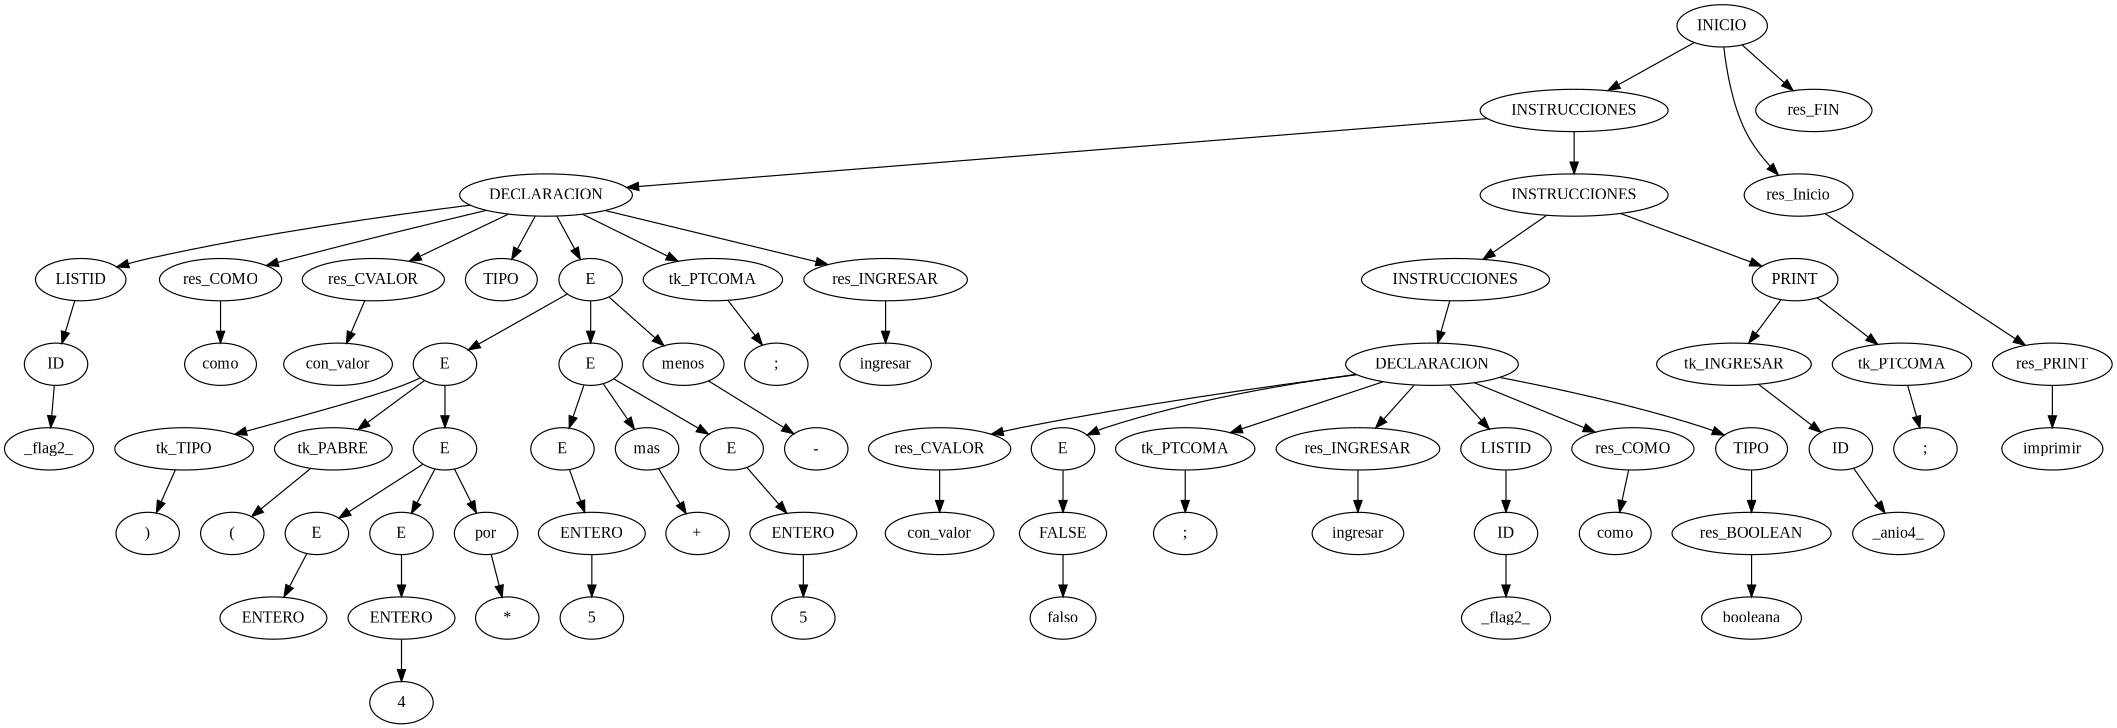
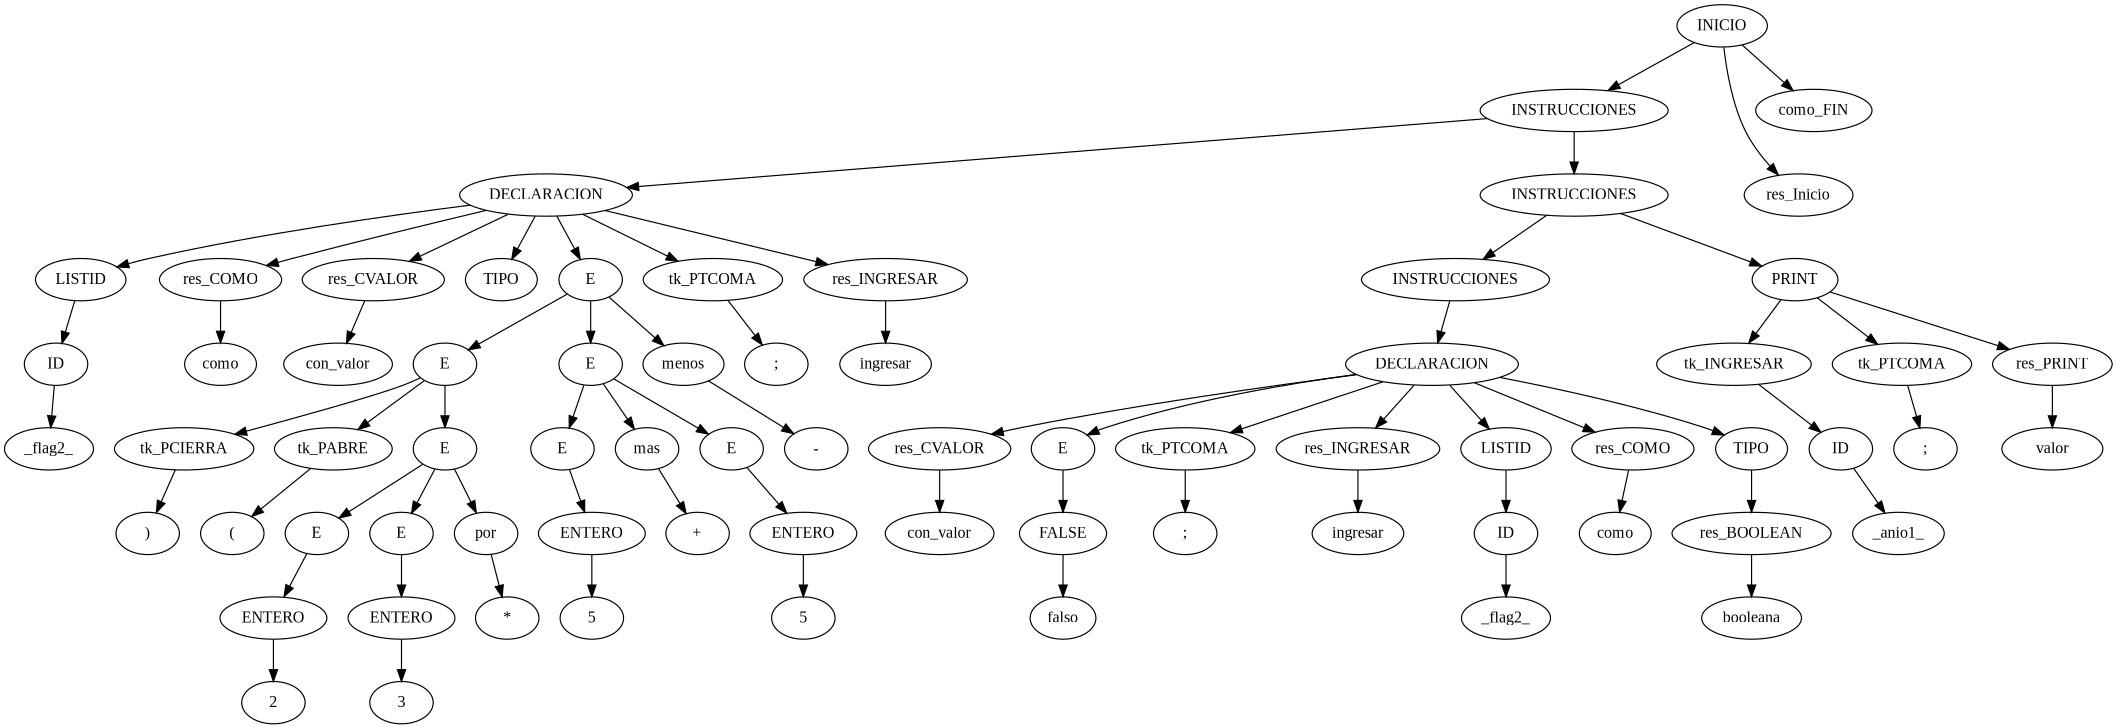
(1814, 110) -> (1814, 110)
(1920, 276) -> (1914, 319)
(184, 449) -> (184, 449)
(2052, 449) -> (2052, 449)
(1898, 533) -> (1898, 533)
none -> (273, 703)
(401, 703) -> (401, 703)
